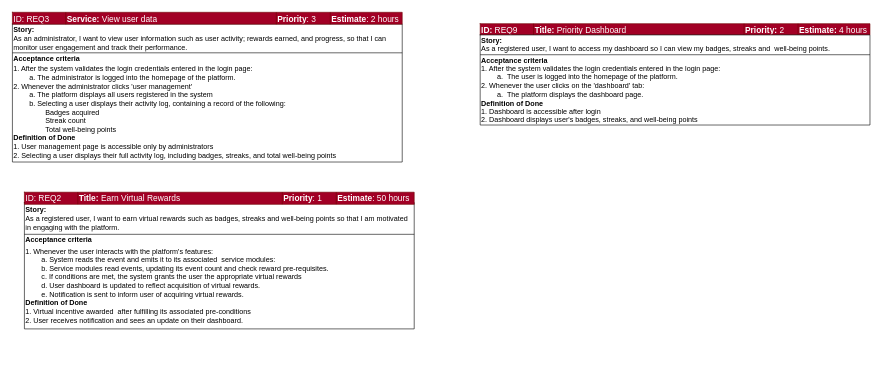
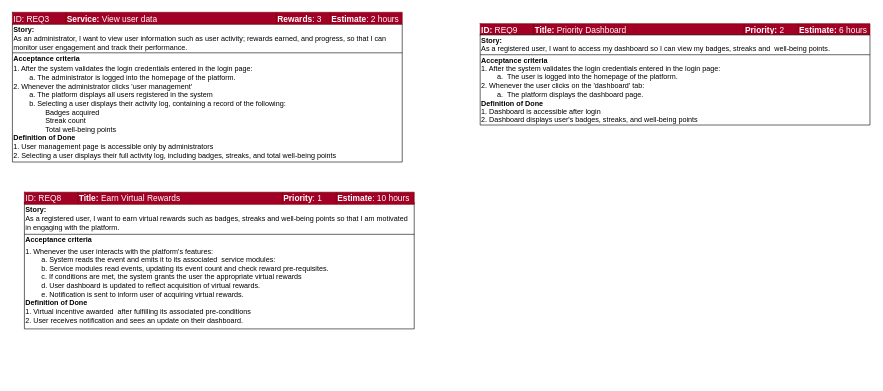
(299, 18) -> (299, 18)
(830, 30) -> (830, 30)
(42, 198) -> (42, 198)
(370, 198) -> (370, 198)
